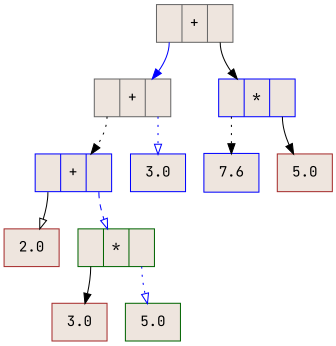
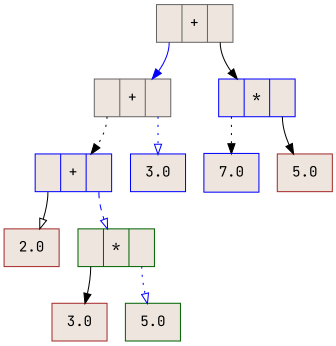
(231, 173) -> (231, 173)
